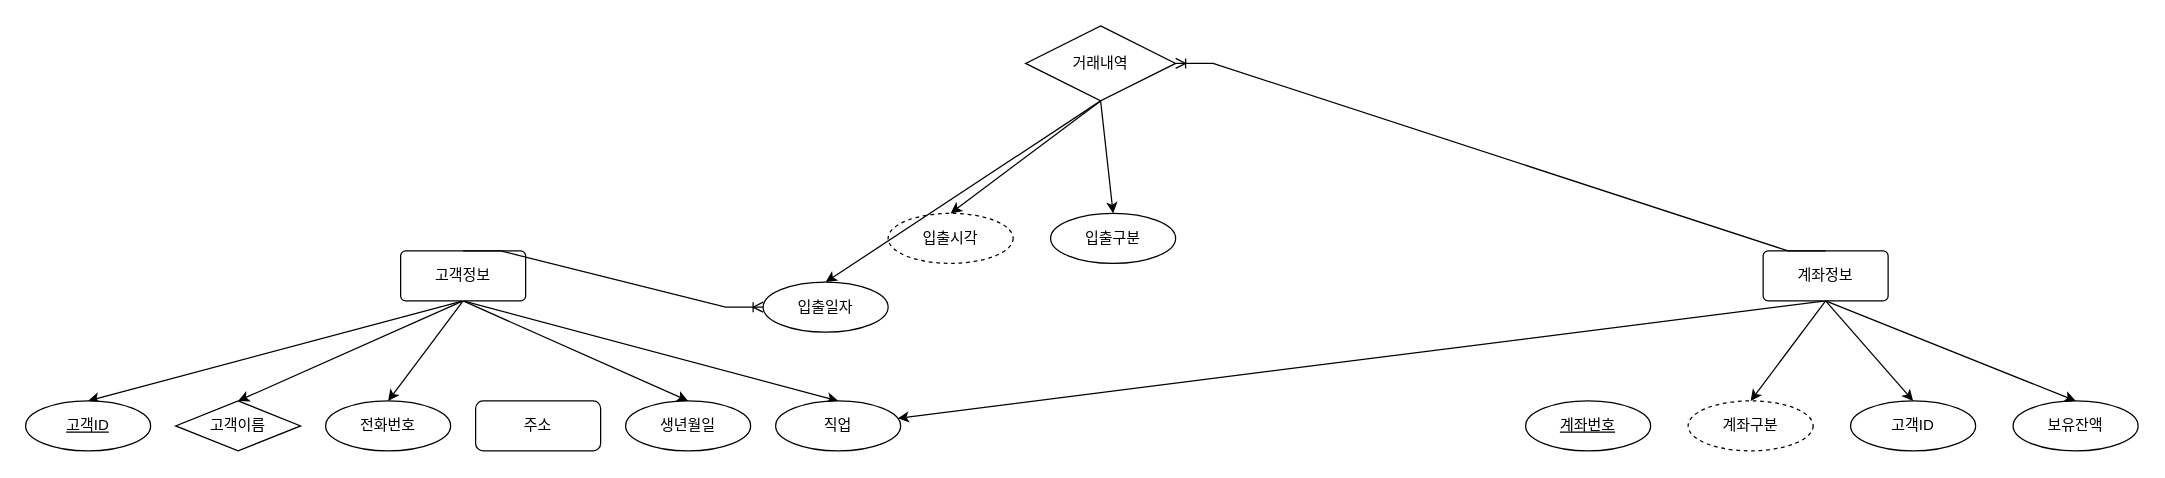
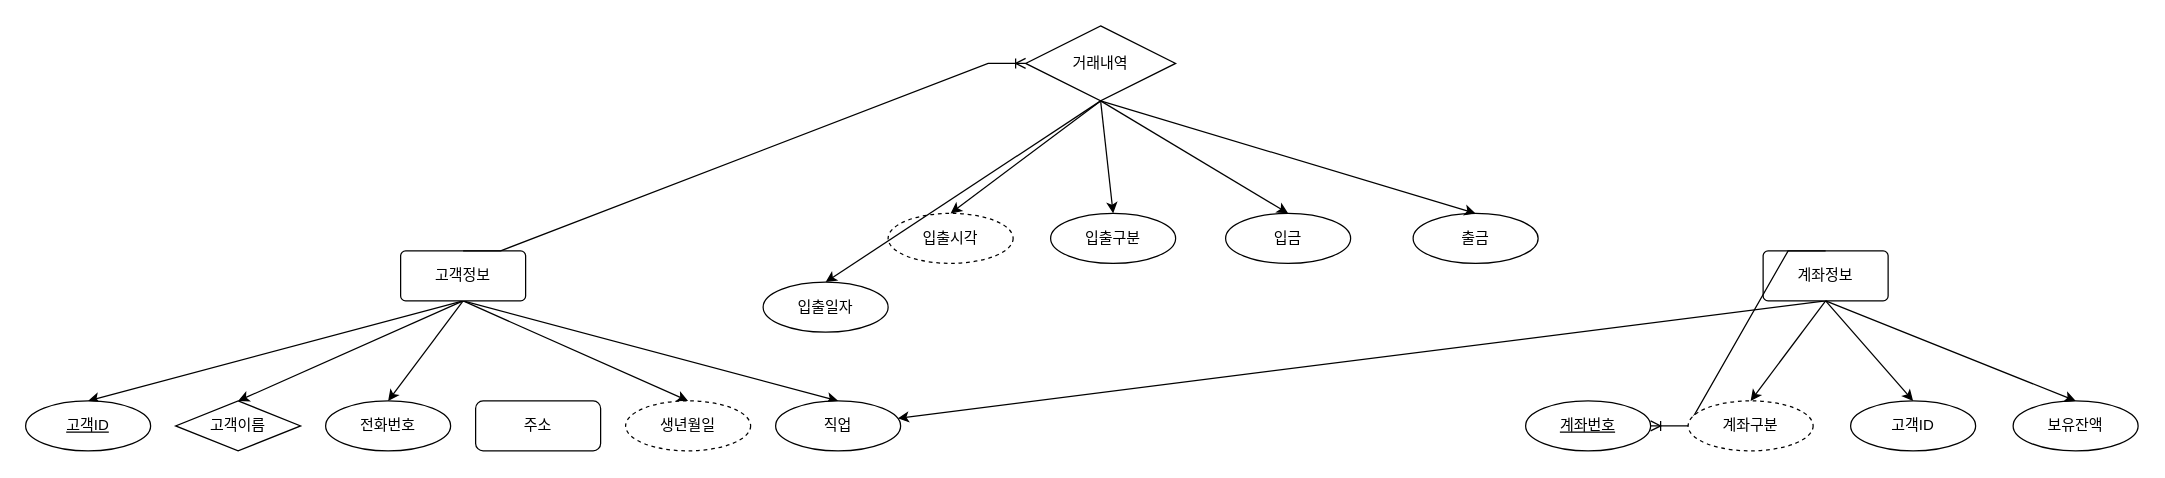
(1483, 151) -> (1741, 333)
none -> (1194, 156)
none -> (1289, 157)
none -> (1288, 238)
none -> (1476, 238)
(630, 283) -> (761, 150)
(688, 426) -> (688, 426)
